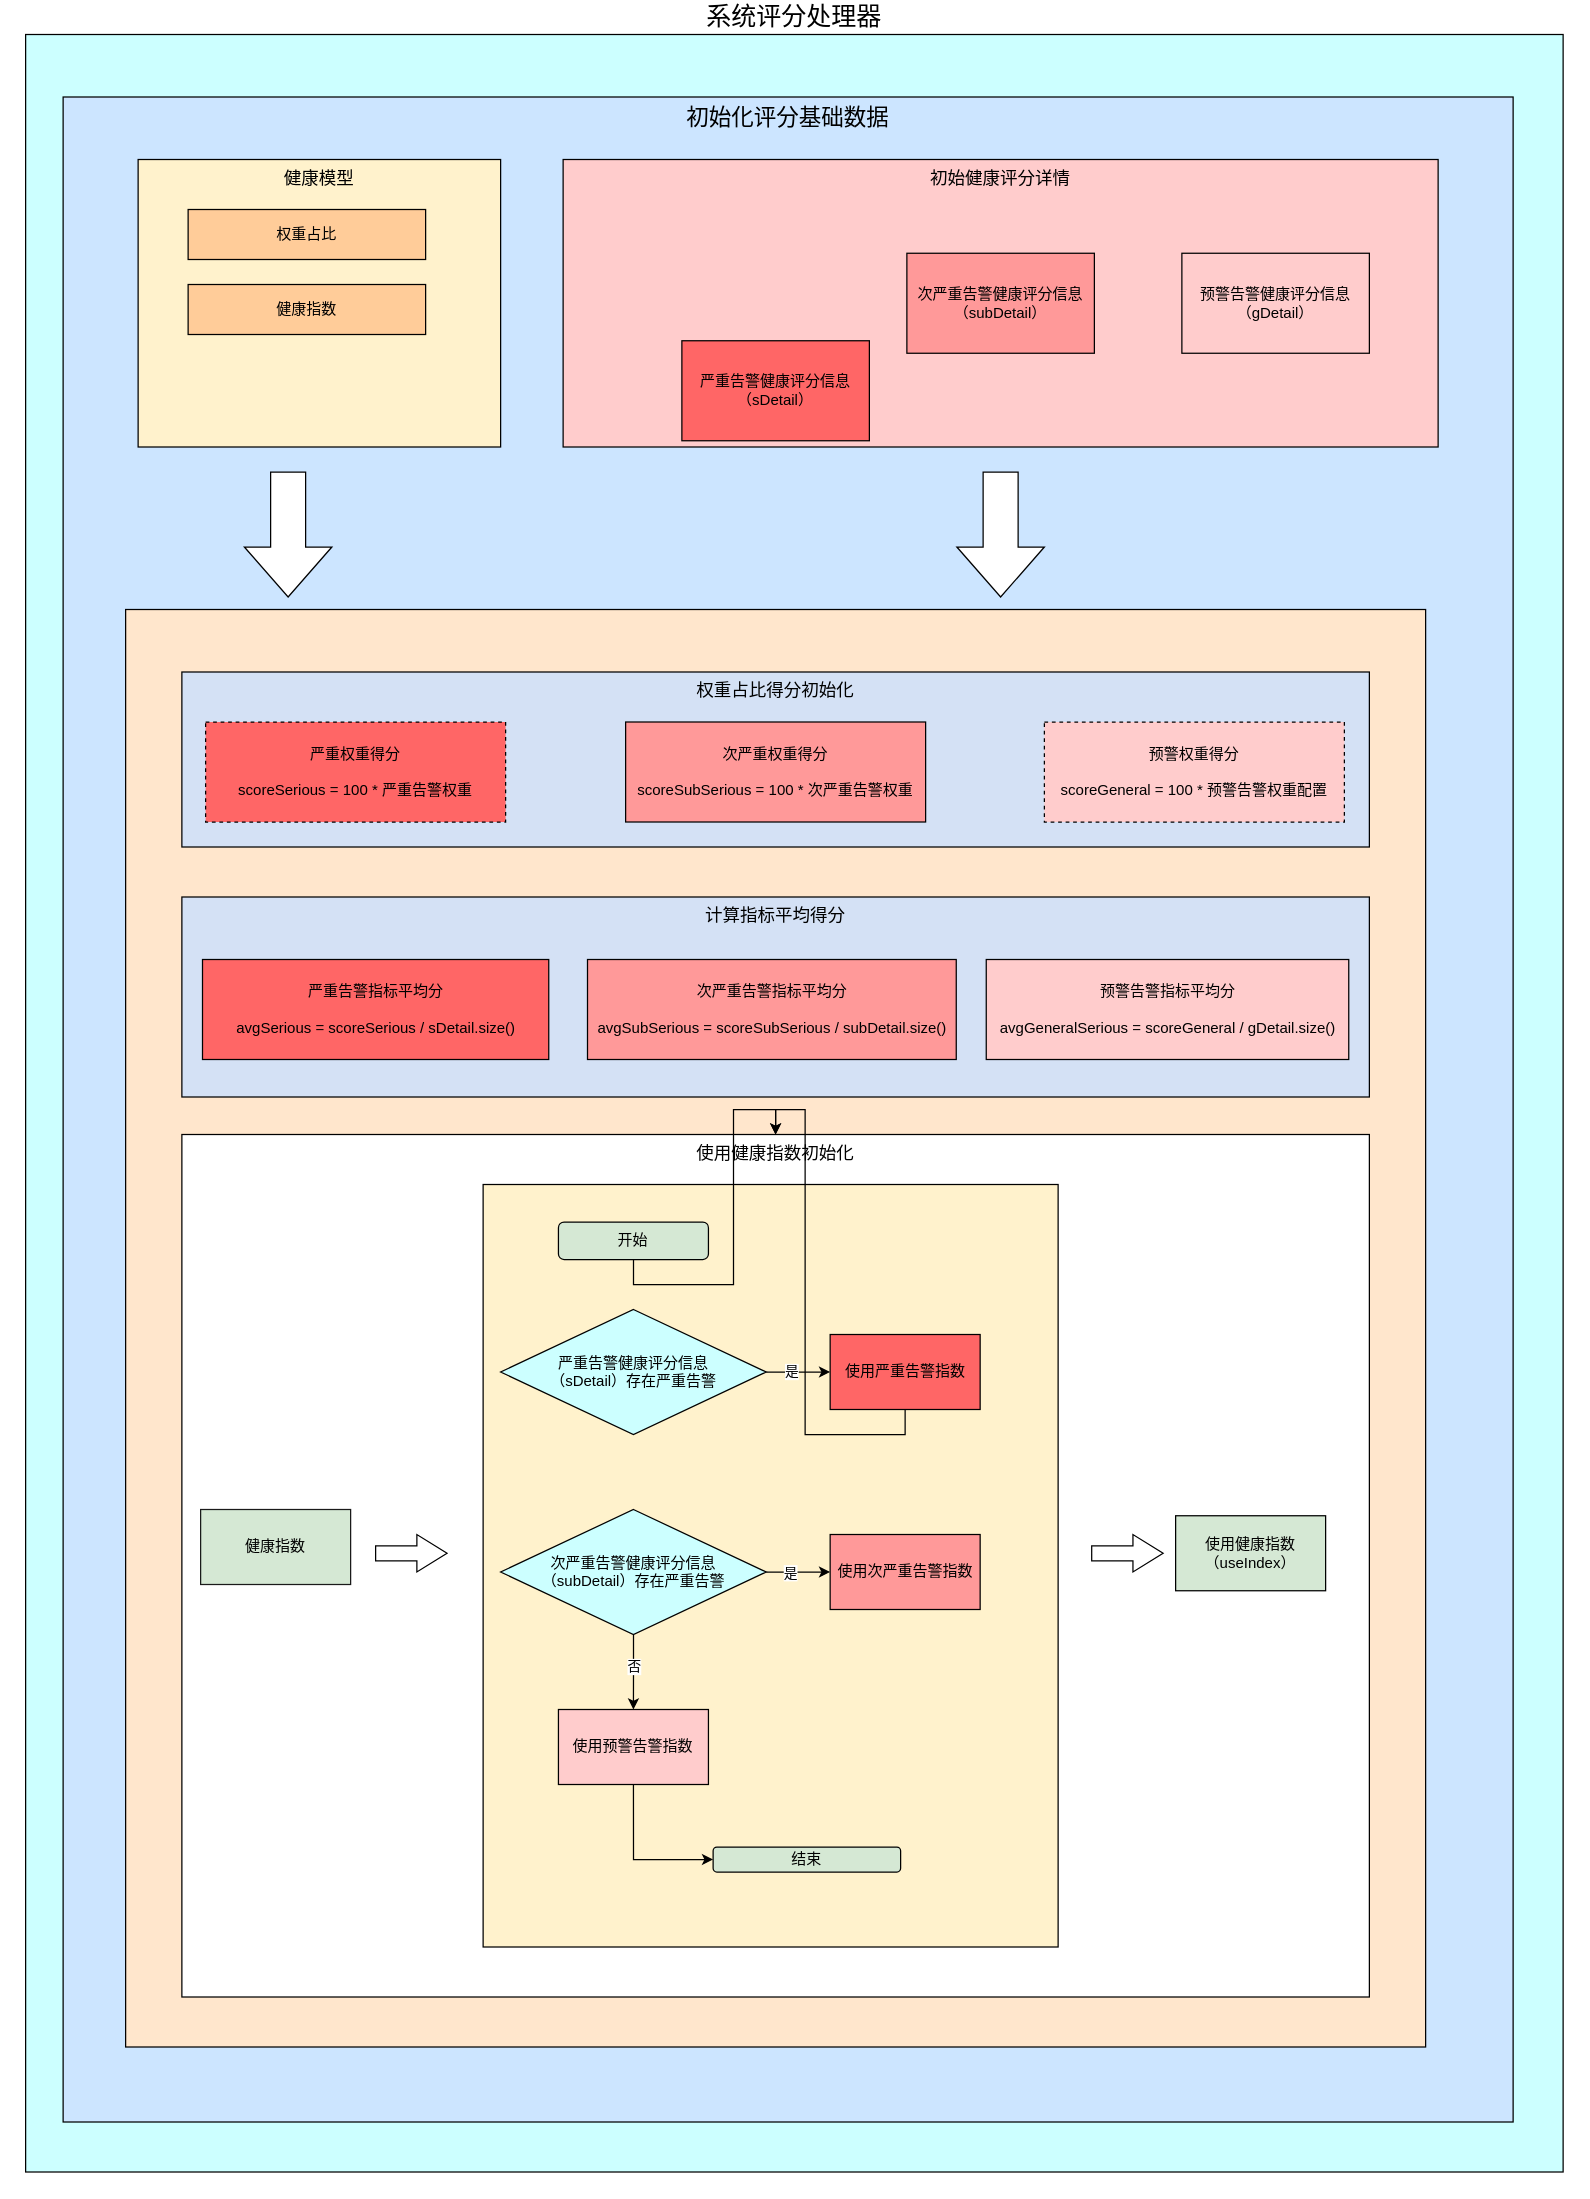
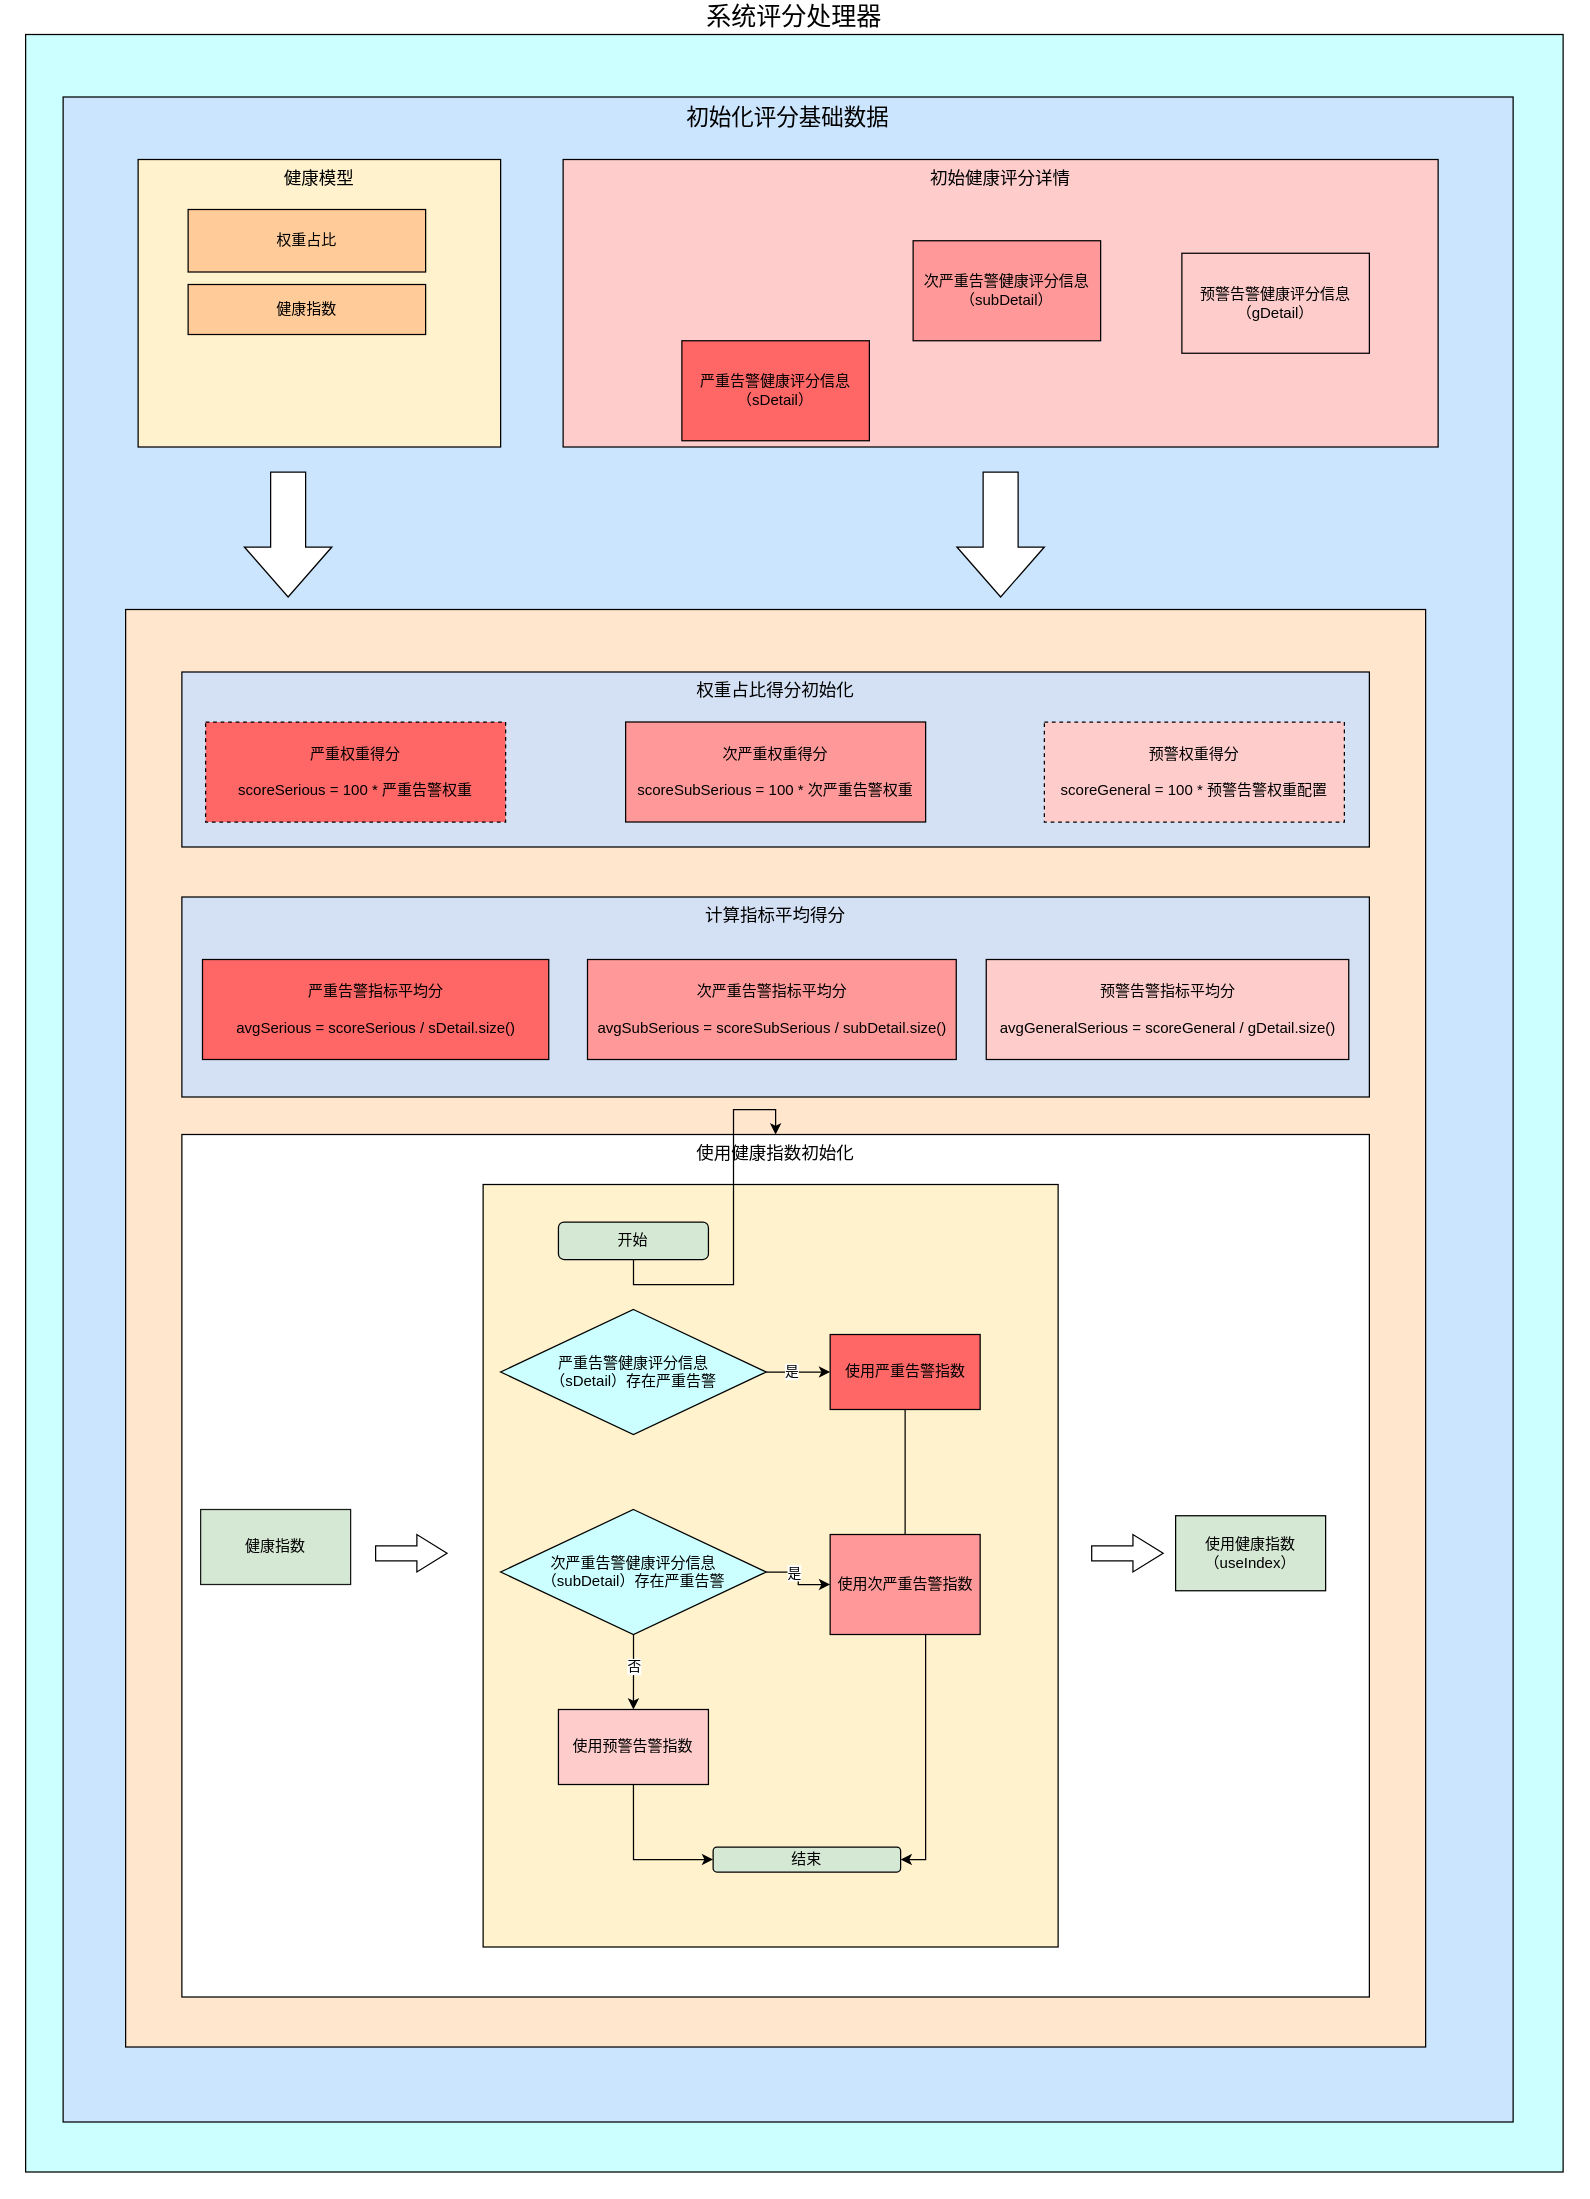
(307, 234) -> (307, 241)
(1001, 303) -> (1007, 291)
(805, 1309) -> (926, 1754)
(905, 1572) -> (905, 1584)
